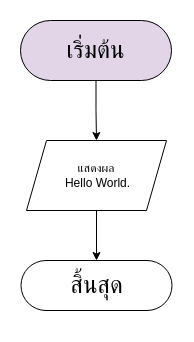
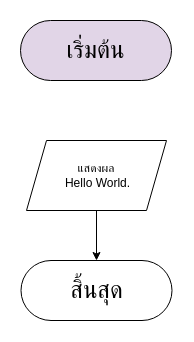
(96, 107) -> none
(97, 286) -> (97, 291)
